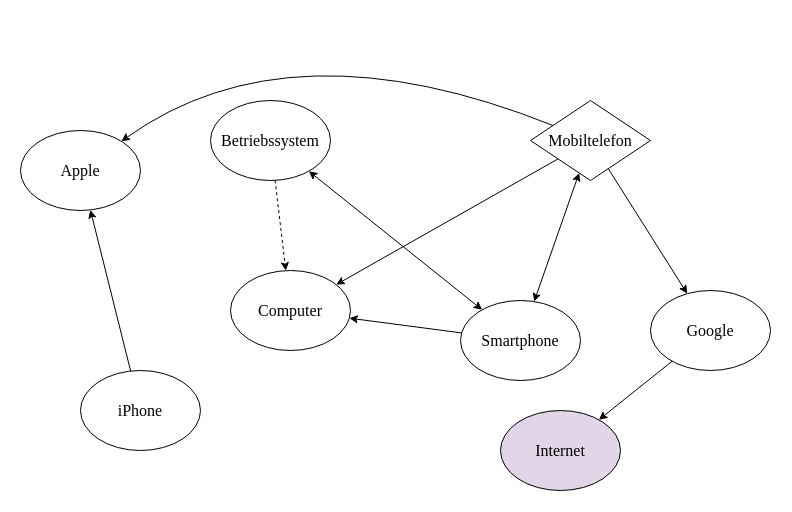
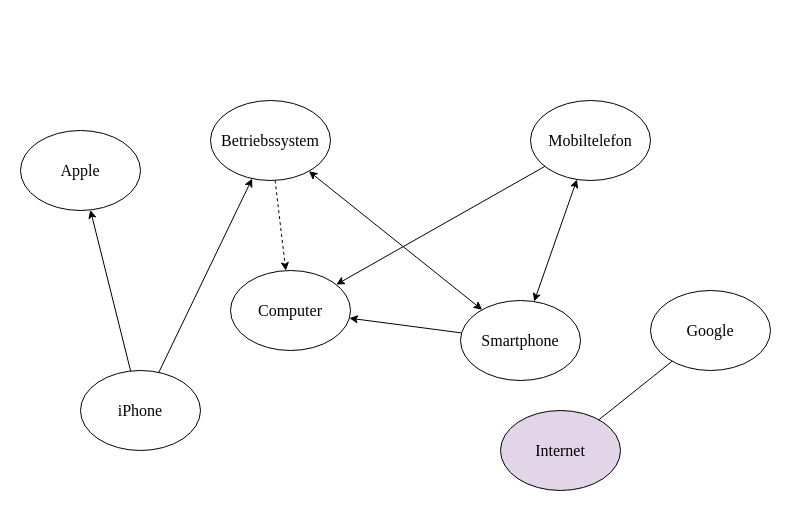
(337, 77) -> none
(591, 141) -> (591, 141)
(646, 228) -> none
none -> (204, 278)
(605, 415) -> (603, 417)
